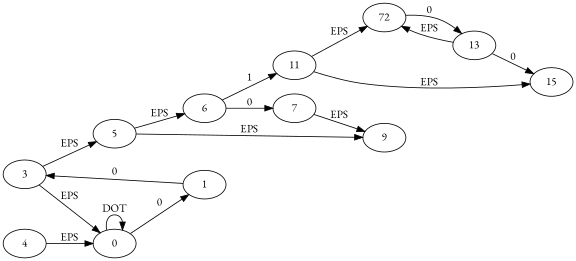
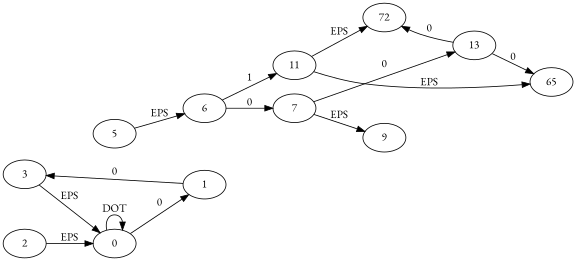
(432, 17) -> (381, 78)
(429, 28) -> (429, 28)
(552, 82) -> (552, 82)
(245, 136) -> none
(66, 156) -> none
(25, 244) -> (25, 244)
